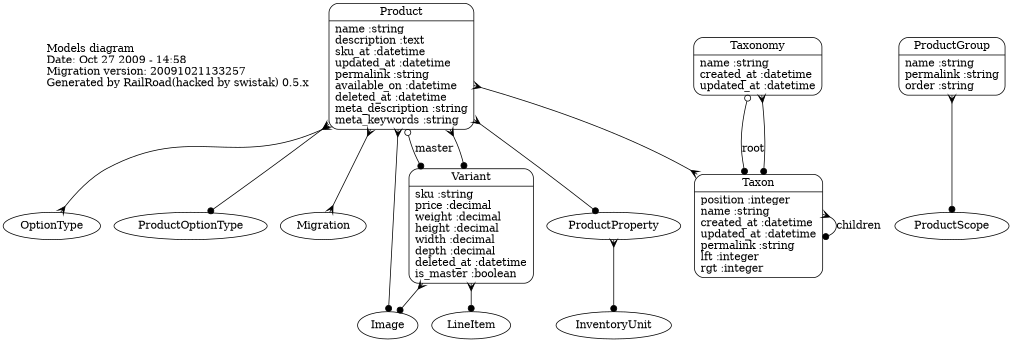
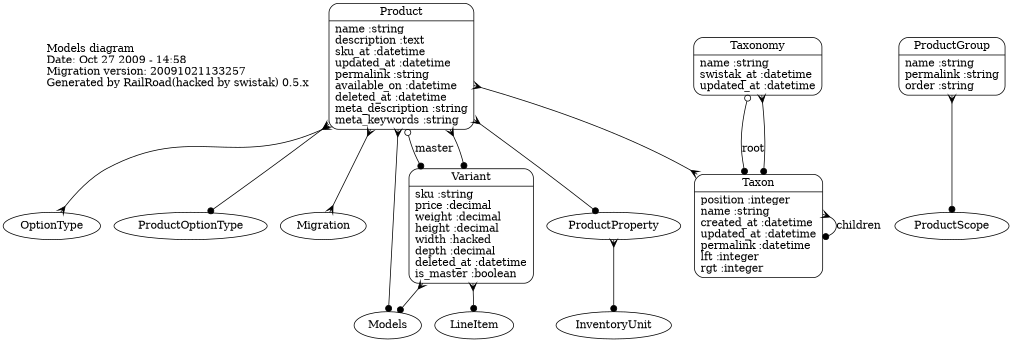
(756, 75) -> (756, 75)
(455, 240) -> (453, 240)
(748, 246) -> (756, 246)
(388, 325) -> (388, 325)
